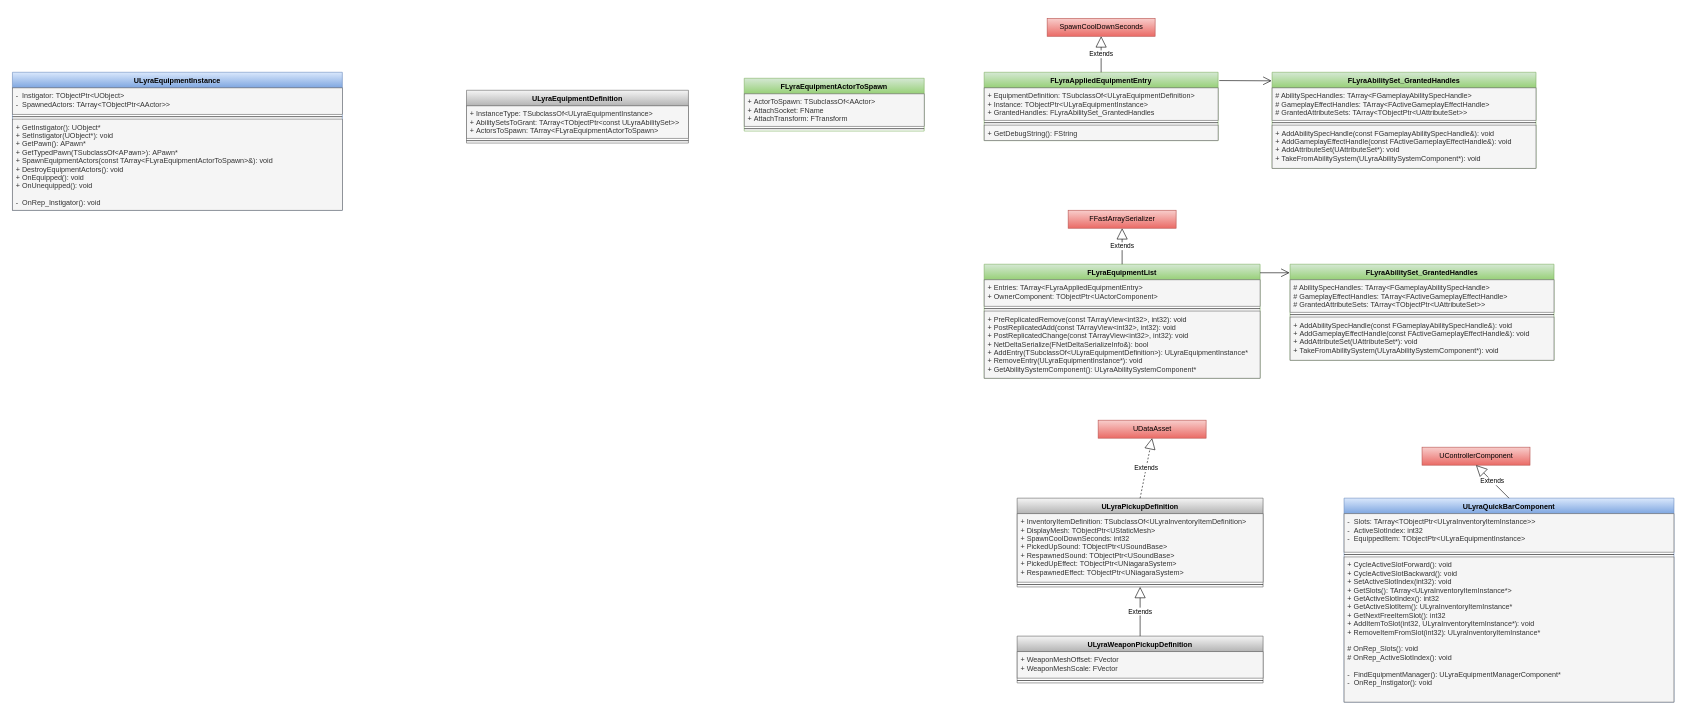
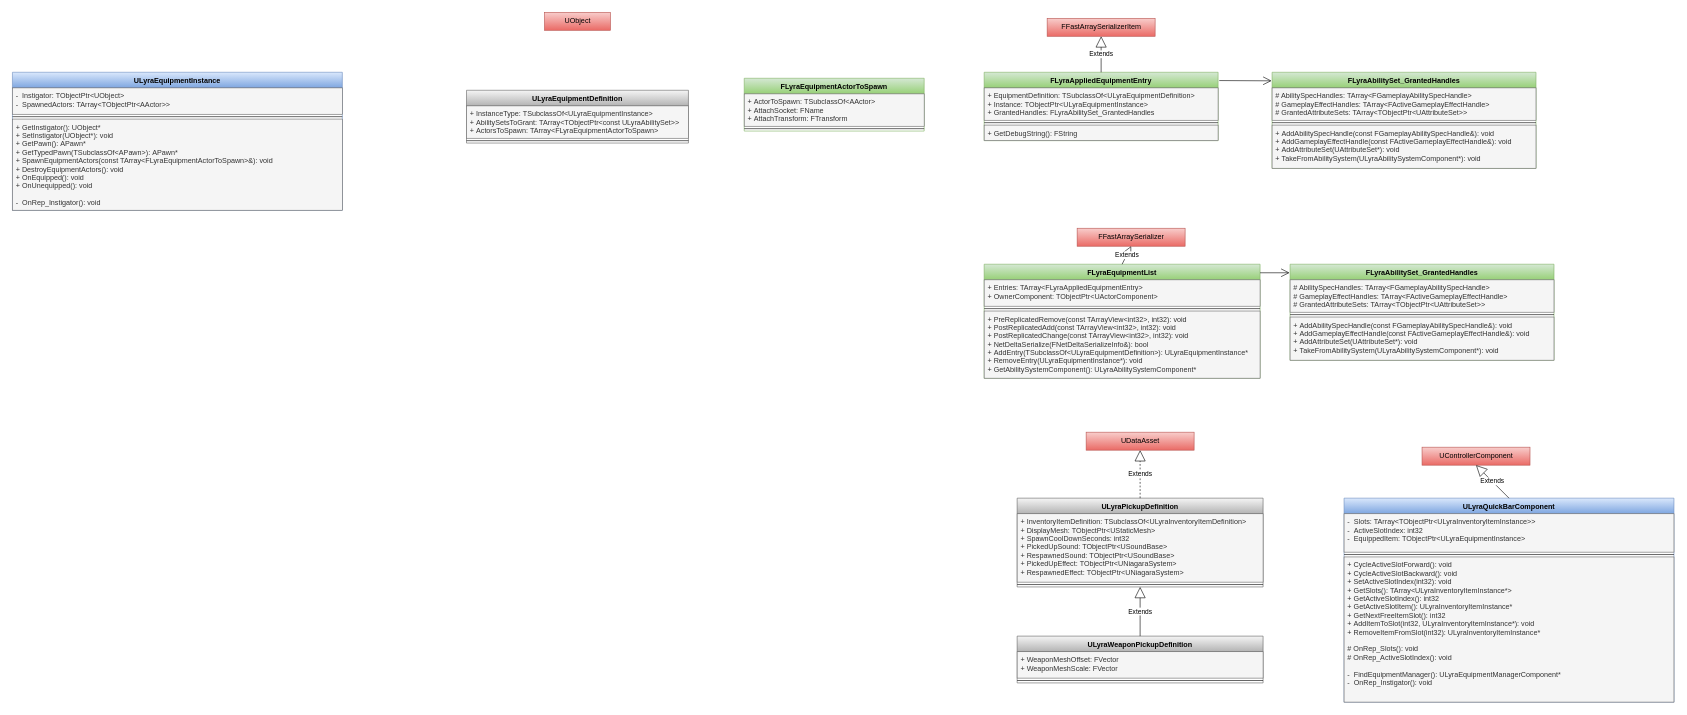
none -> (578, 21)
(1102, 27) -> (1102, 27)
(1122, 219) -> (1131, 237)
(1152, 429) -> (1140, 441)
